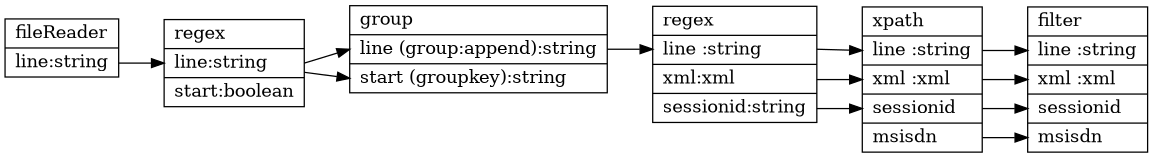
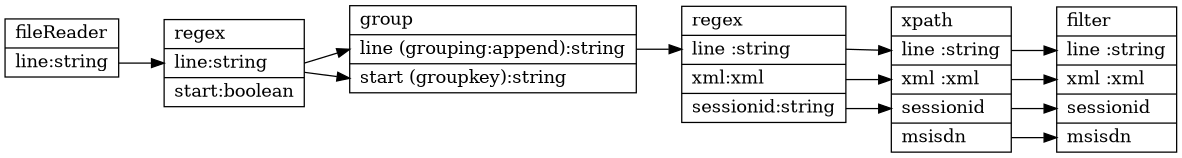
(478, 49) -> (493, 49)
